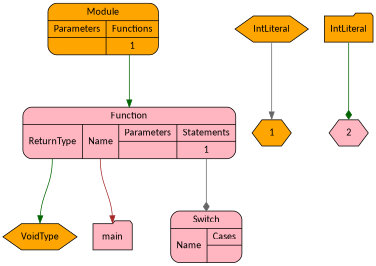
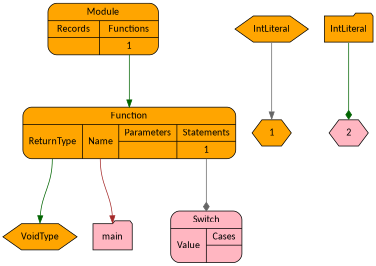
(77, 29) -> (74, 29)
(129, 133) -> (129, 133)
(189, 245) -> (189, 245)
